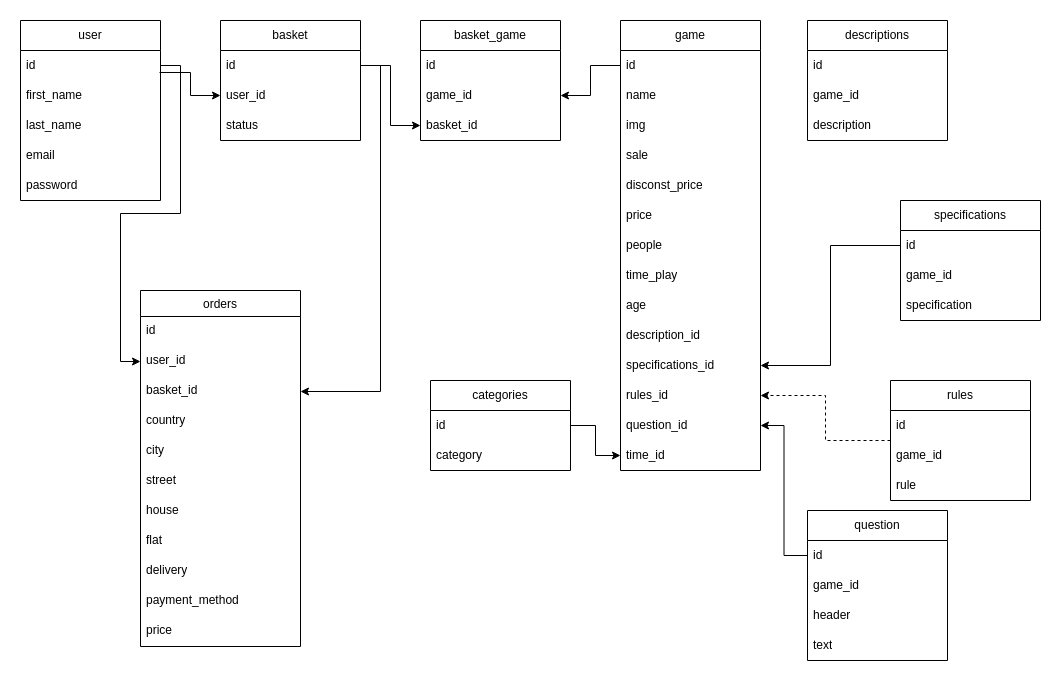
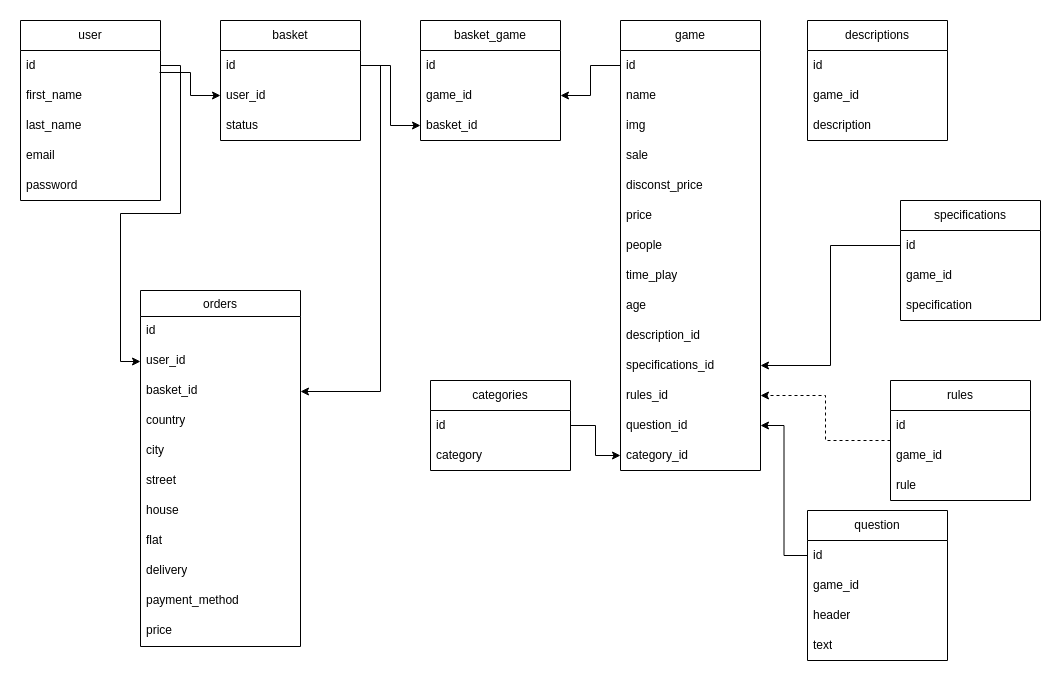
(647, 456) -> (662, 456)
